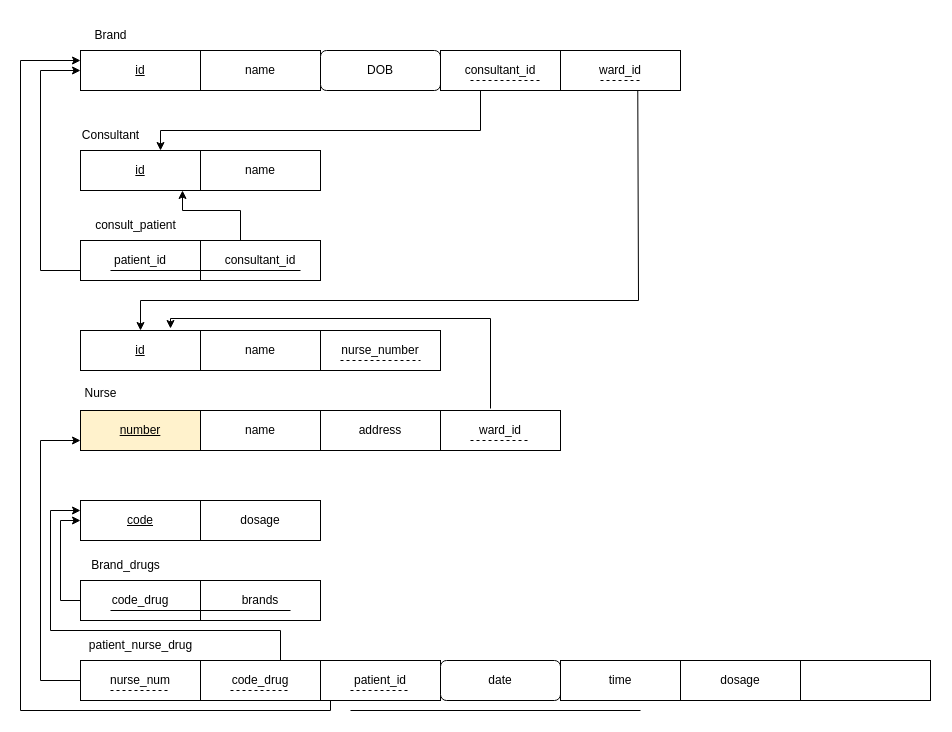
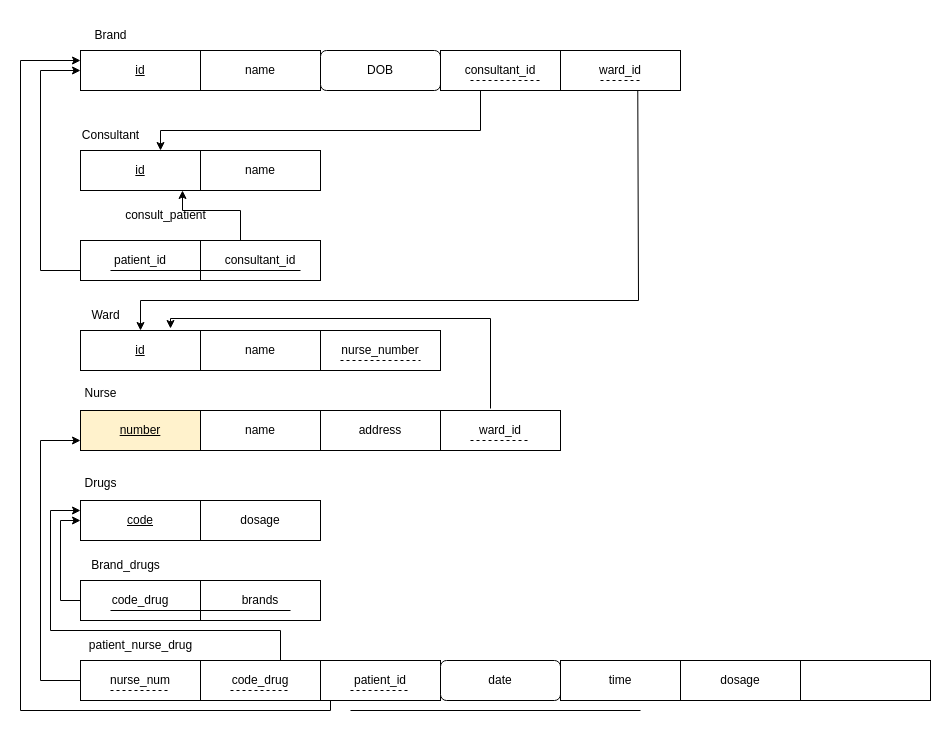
(136, 226) -> (166, 216)
none -> (106, 316)
none -> (101, 484)
